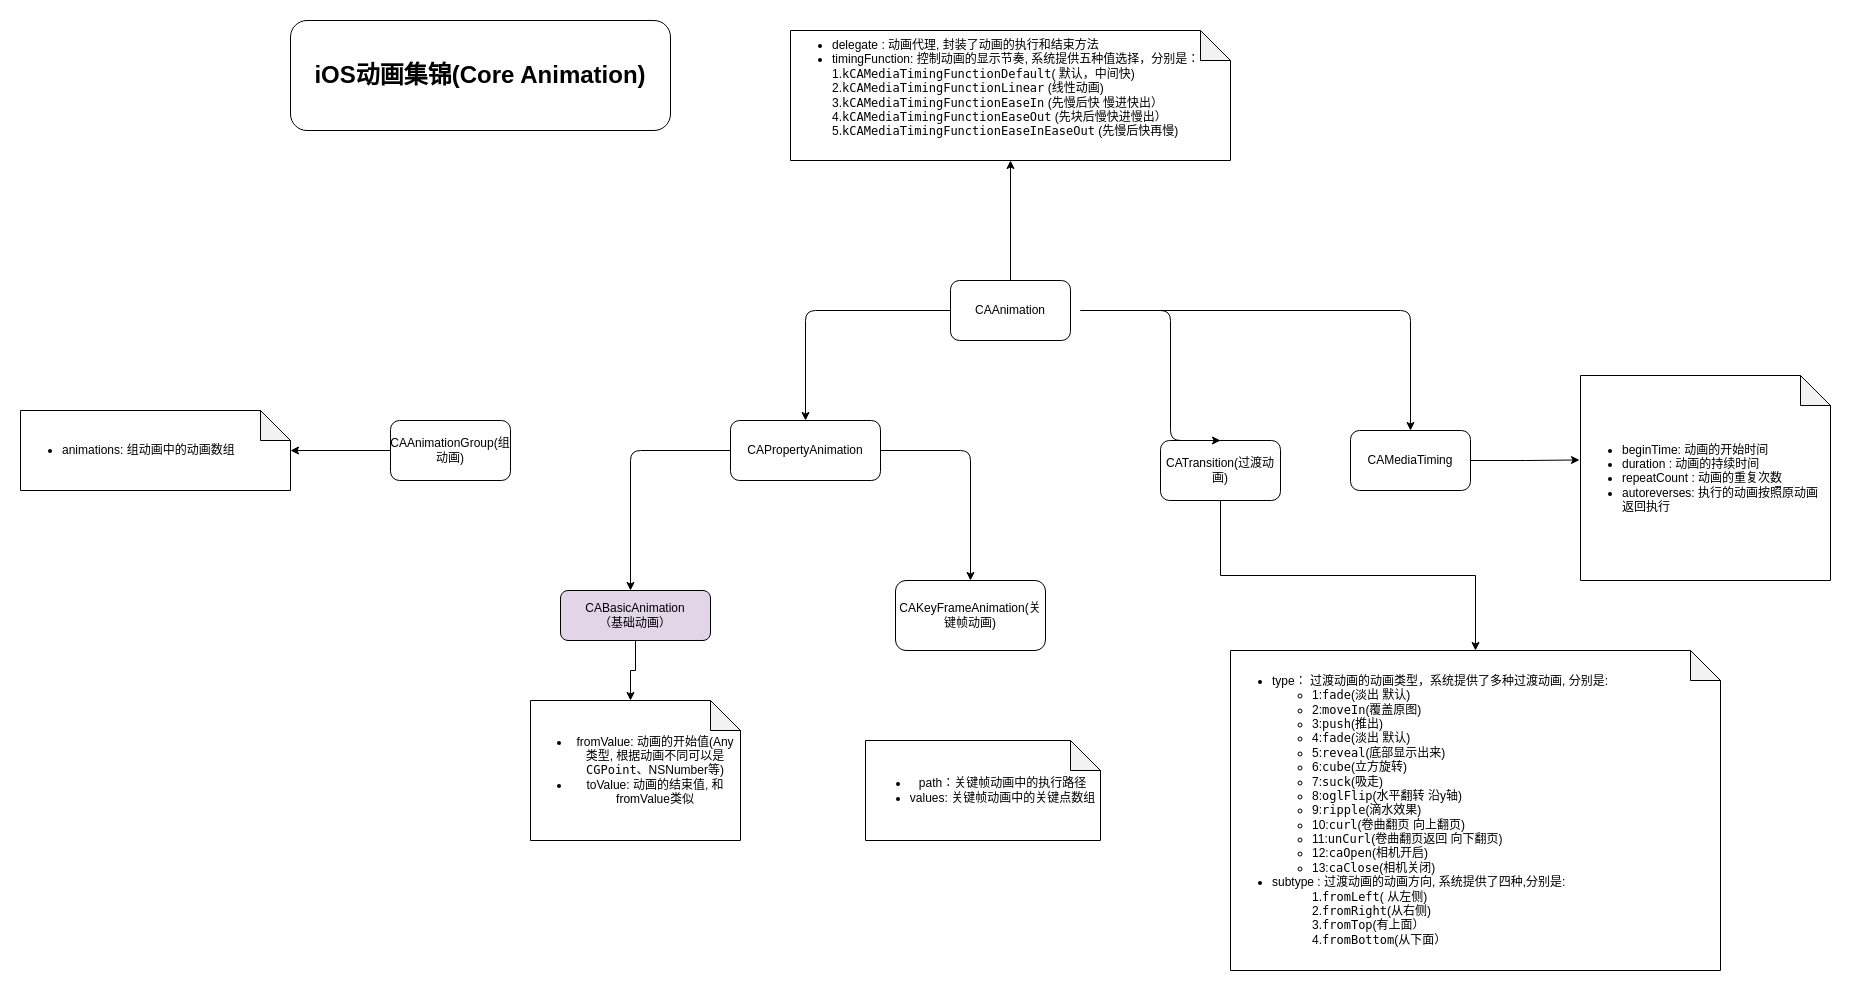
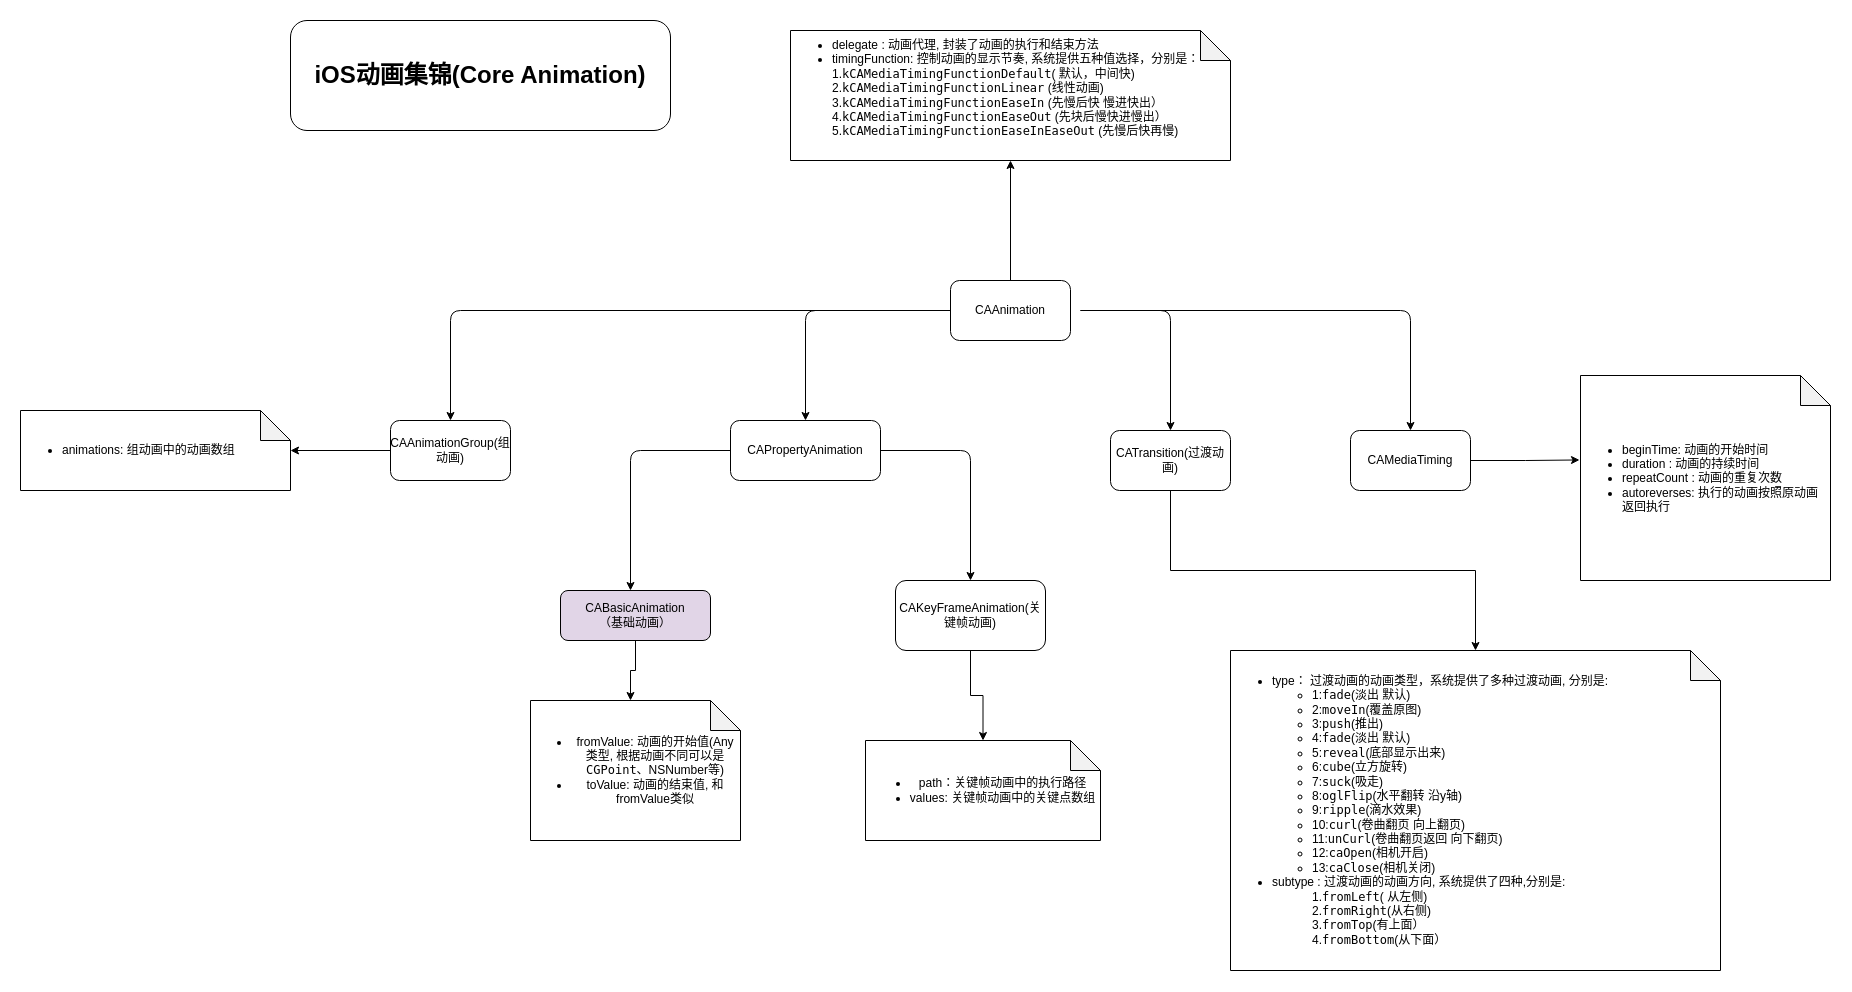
none -> (584, 311)
(1221, 471) -> (1171, 461)
none -> (973, 696)
